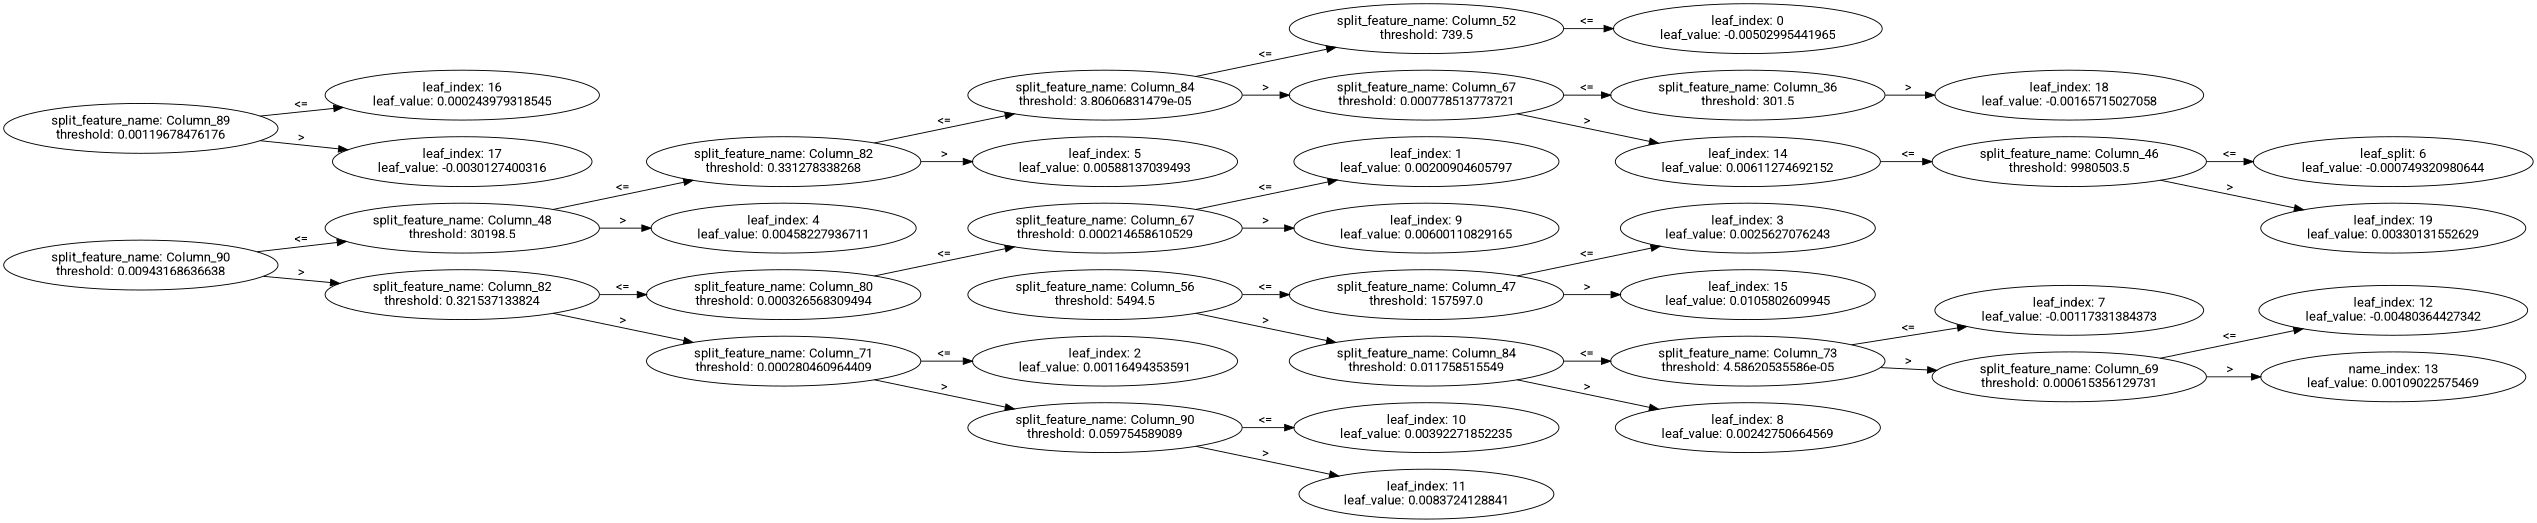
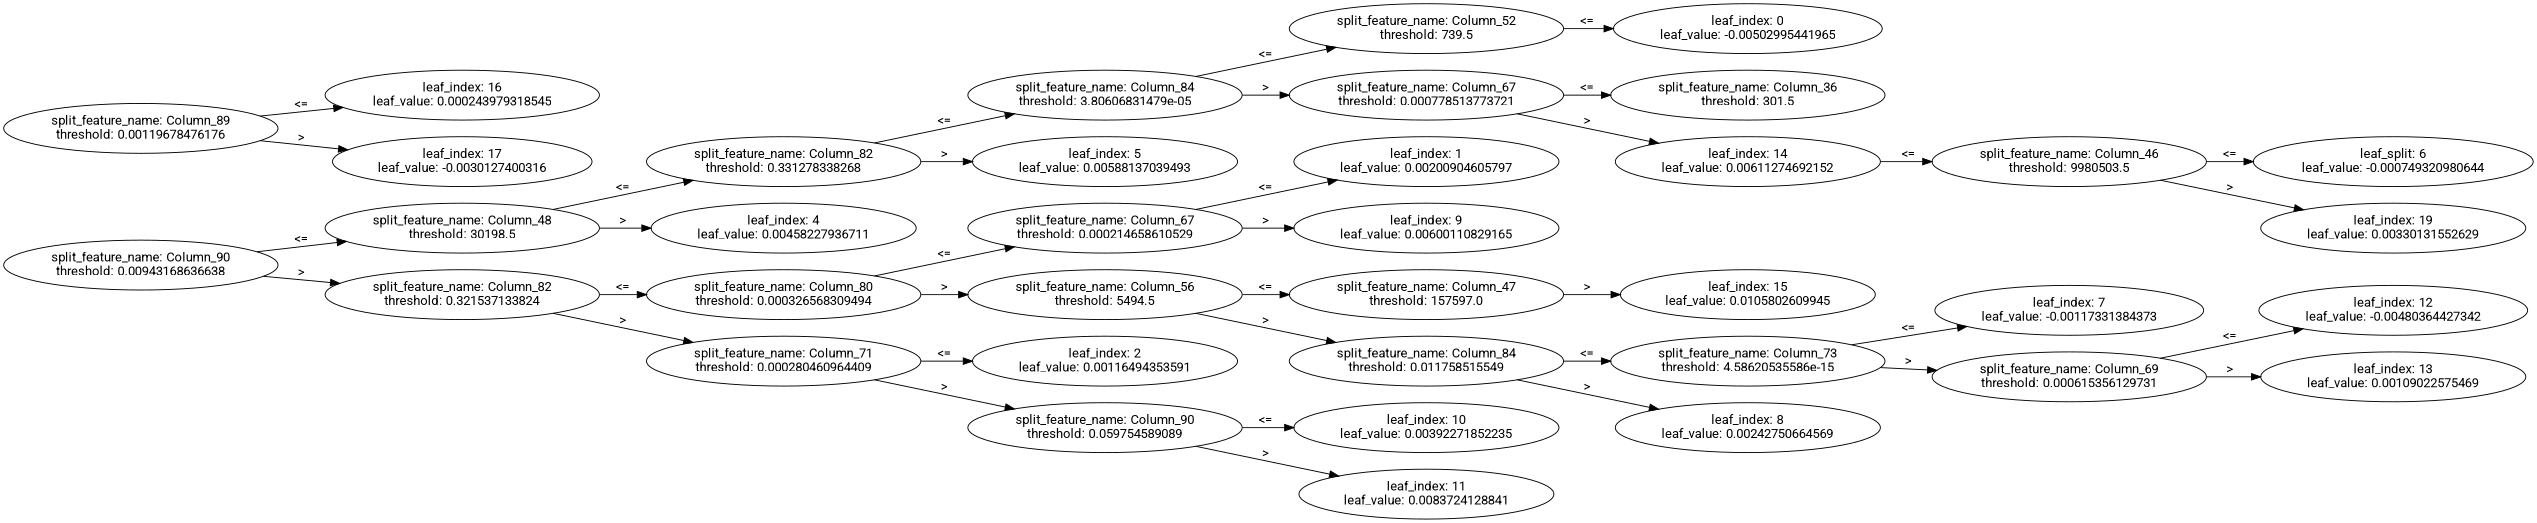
(2069, 95) -> none
(1748, 228) -> none
none -> (940, 295)
(1748, 361) -> (1748, 361)
(2393, 377) -> (2393, 377)
